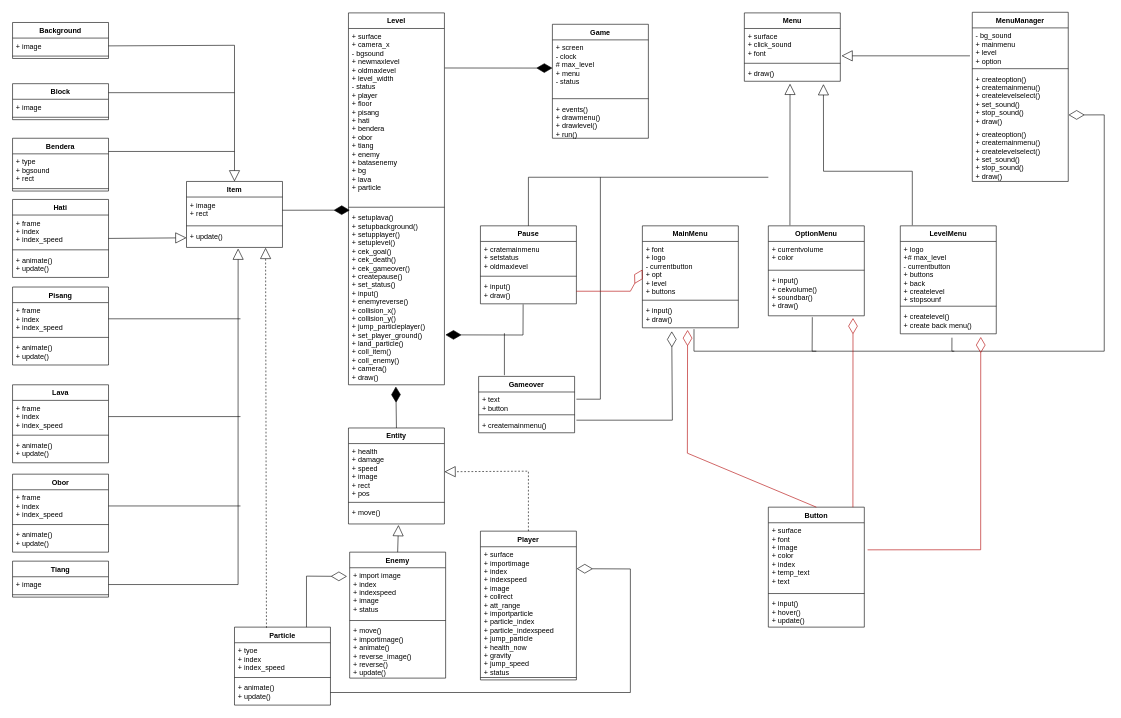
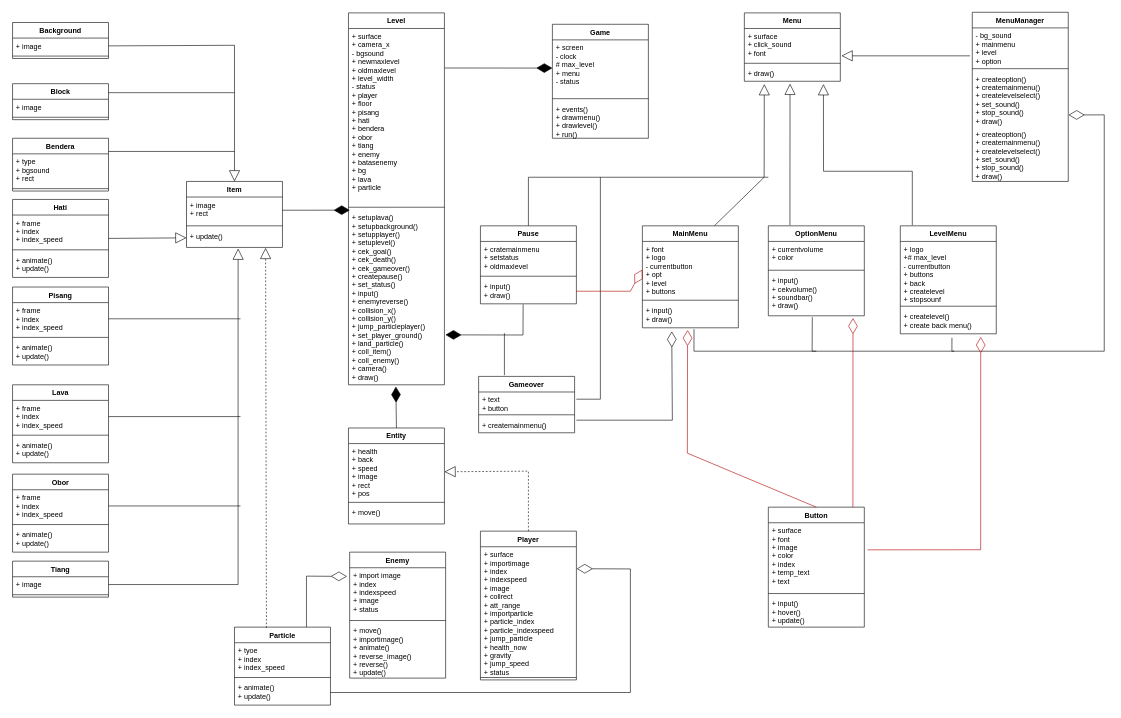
none -> (764, 171)
(366, 452) -> (366, 452)
(398, 544) -> none
